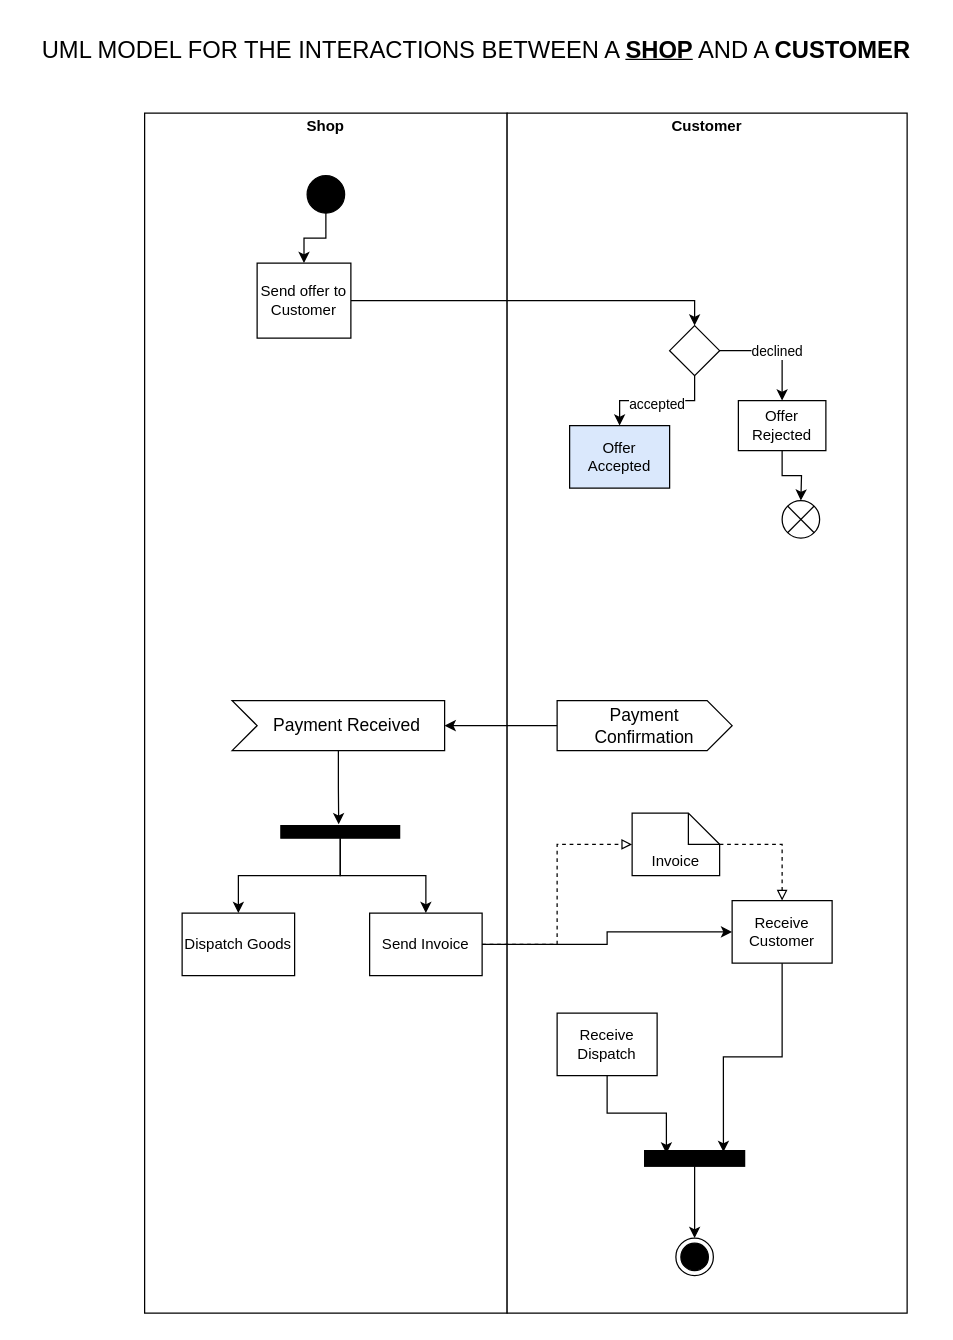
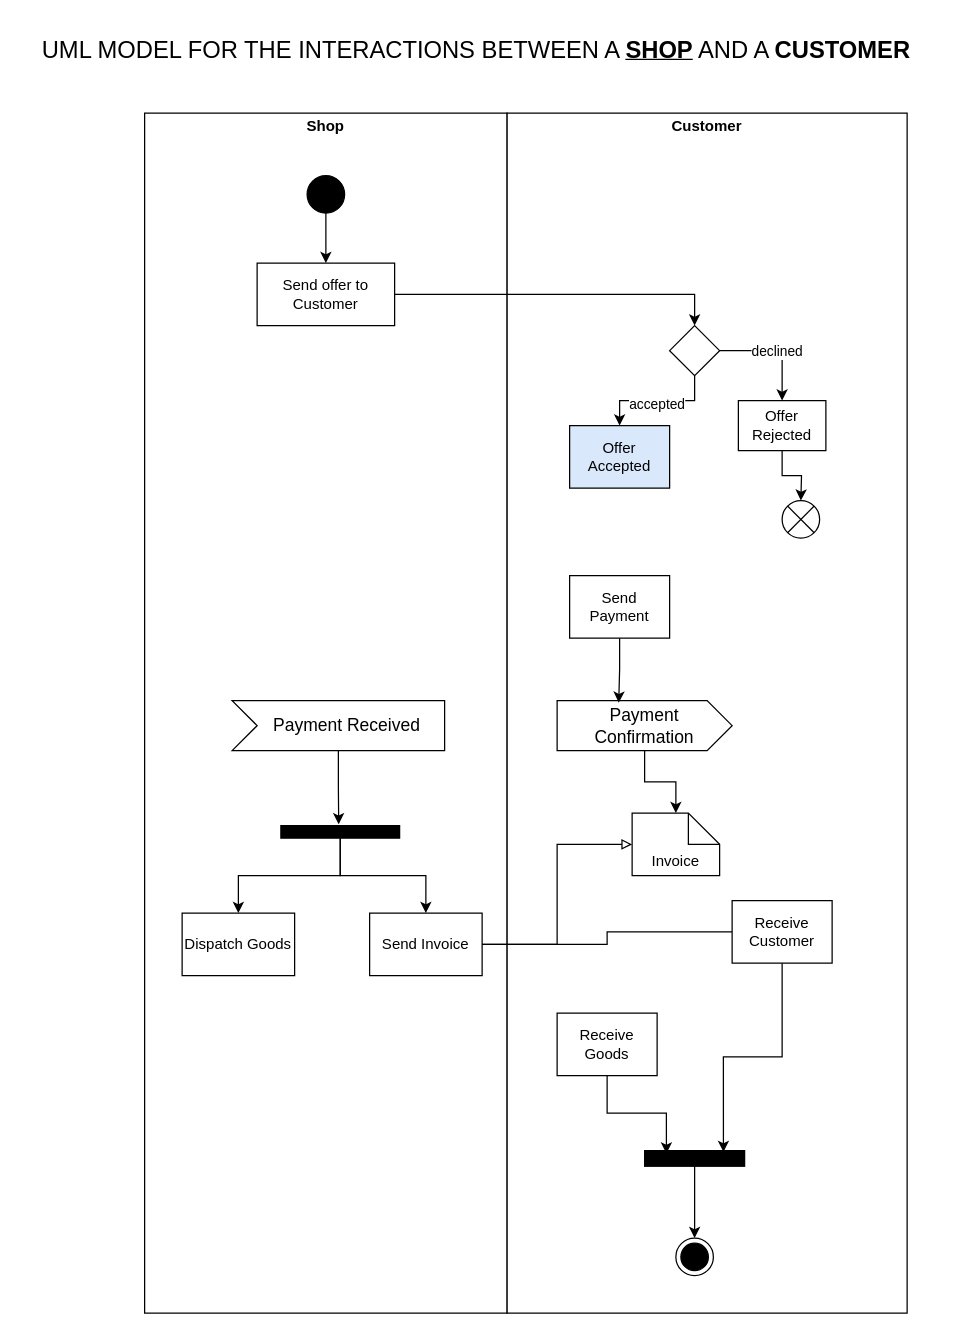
(304, 301) -> (326, 294)
none -> (619, 607)
none -> (619, 666)
(505, 726) -> (655, 782)
(774, 844) -> none
(557, 861) -> (557, 861)
(722, 932) -> (725, 932)
(607, 1044) -> (607, 1044)
